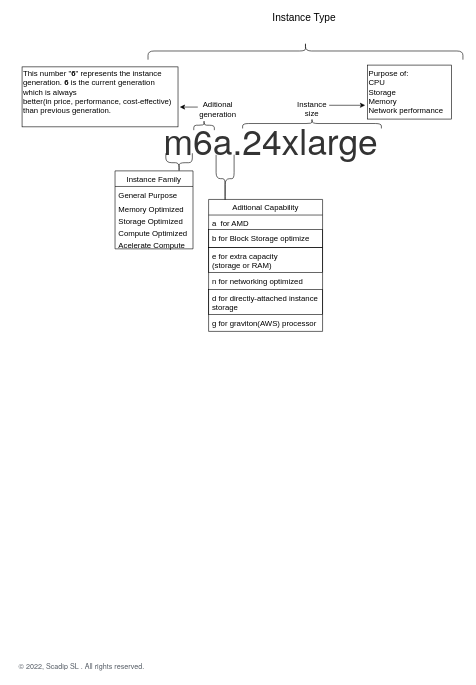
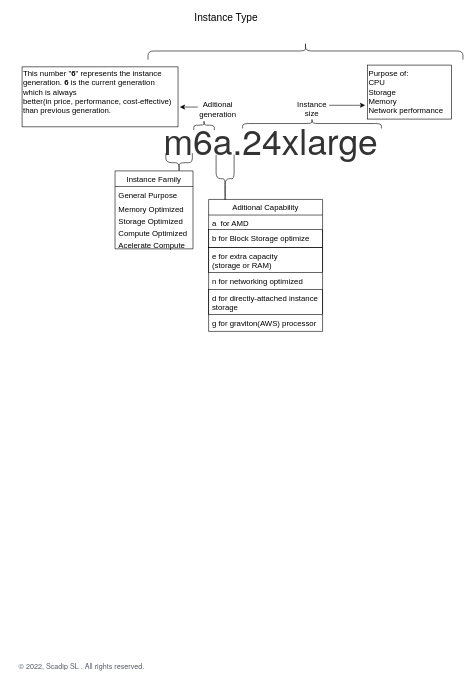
(304, 18) -> (226, 18)
